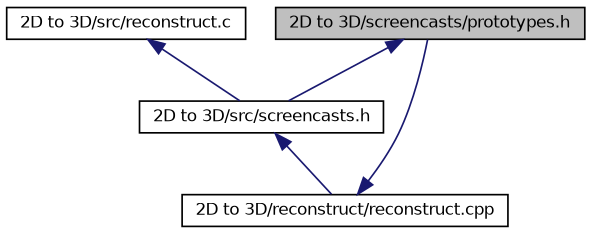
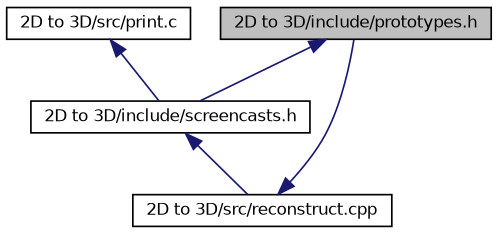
(126, 23) -> (99, 23)
(430, 23) -> (356, 23)
(261, 117) -> (170, 117)
(345, 211) -> (262, 211)
